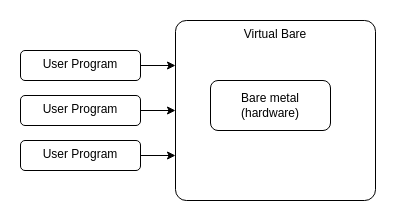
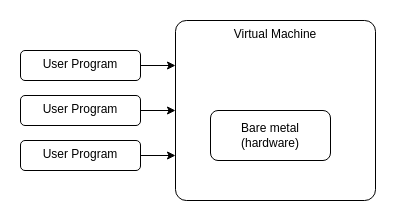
(276, 35) -> (276, 35)
(271, 106) -> (271, 136)
